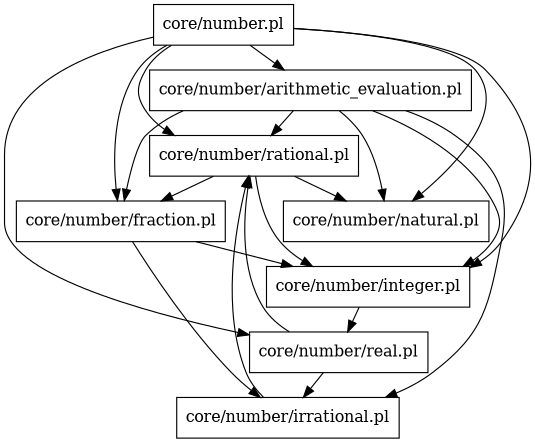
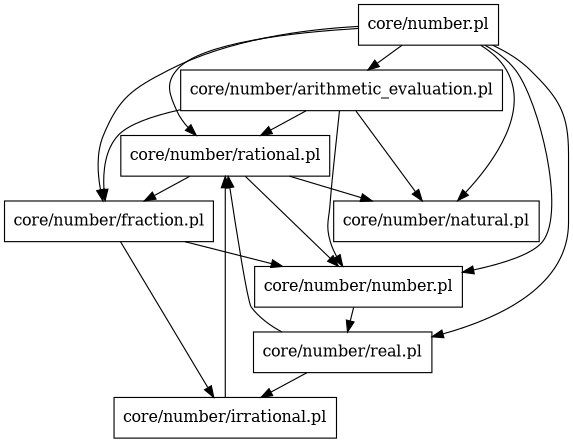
(498, 258) -> none
(368, 287) -> (359, 287)
